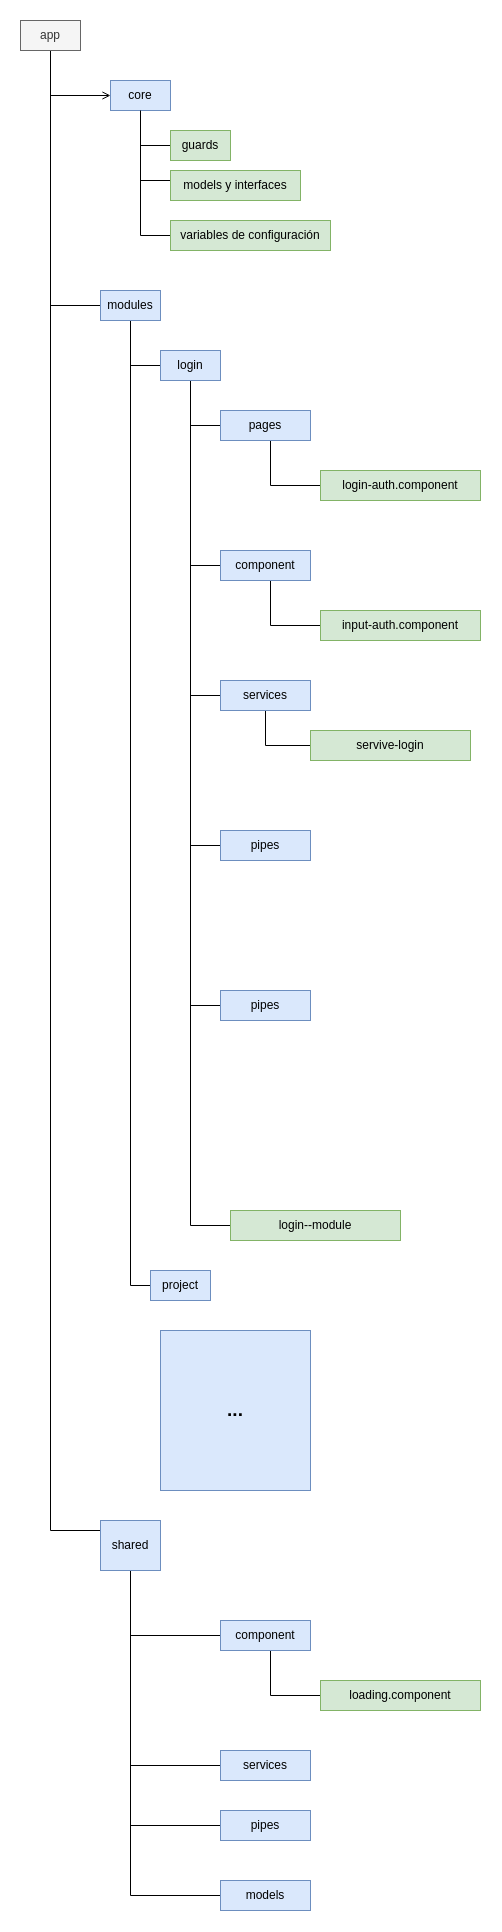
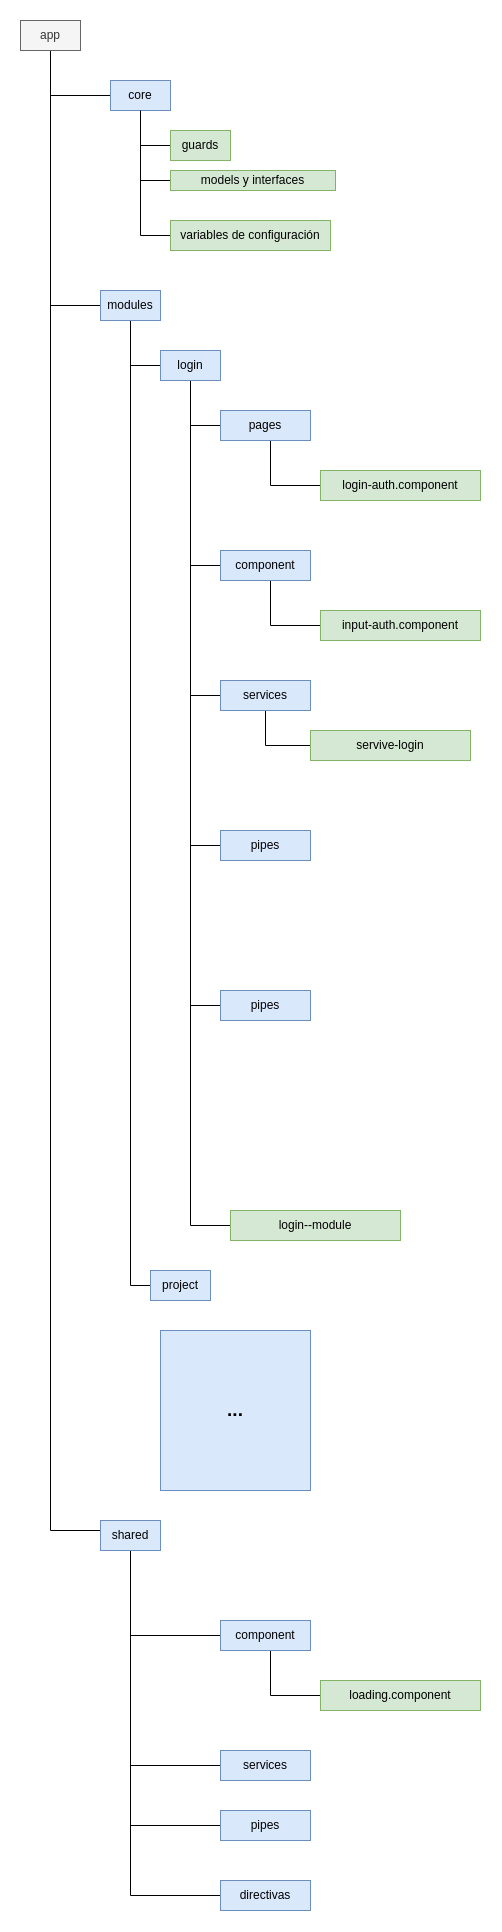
(104, 96) -> (105, 96)
(236, 186) -> (253, 181)
(131, 1546) -> (131, 1536)
(266, 1896) -> (266, 1896)
